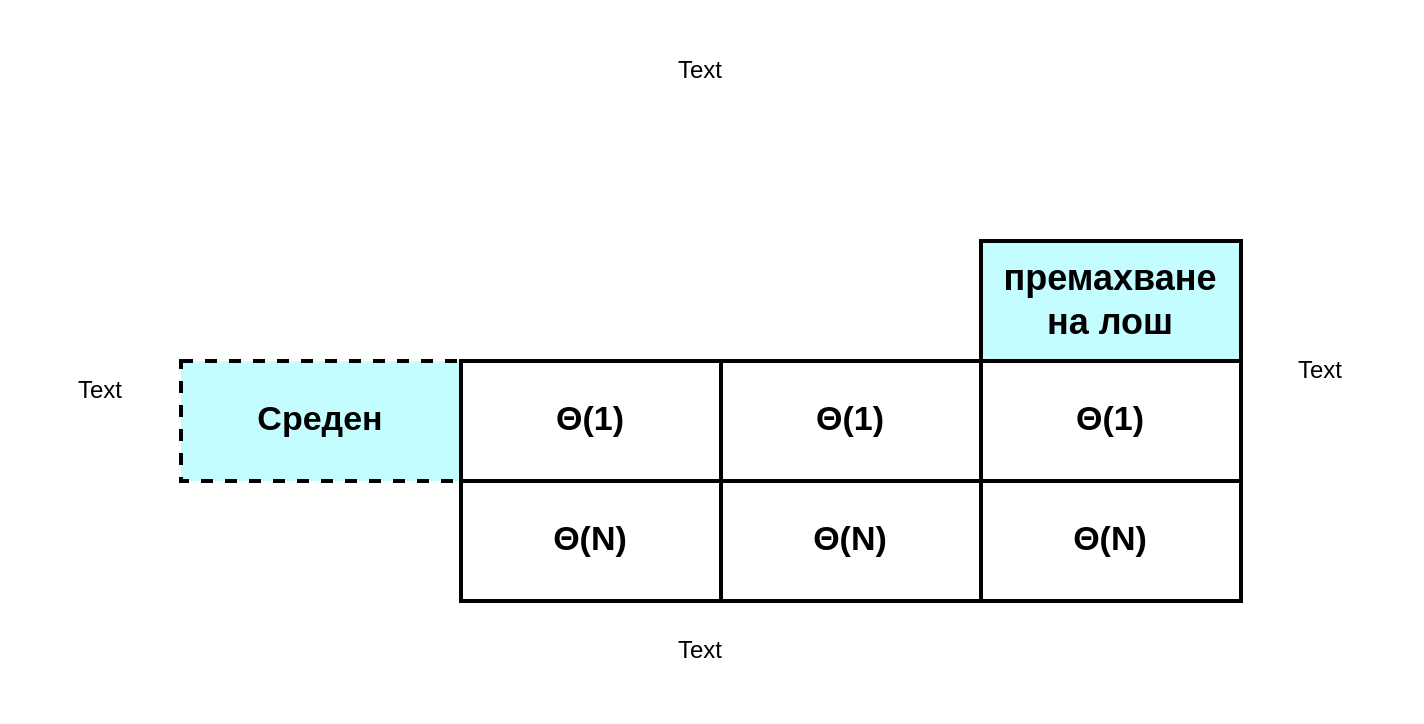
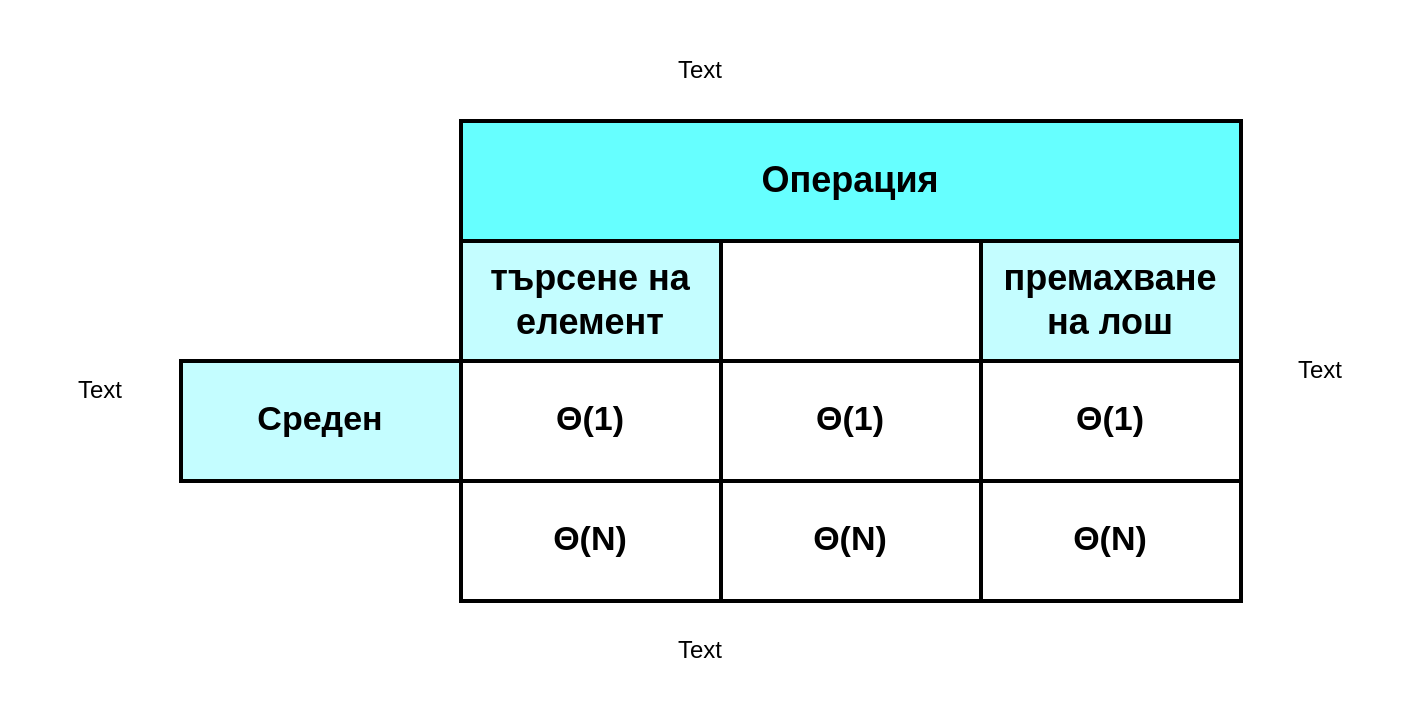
none -> (851, 181)
none -> (591, 301)
(321, 421) -> (321, 421)
